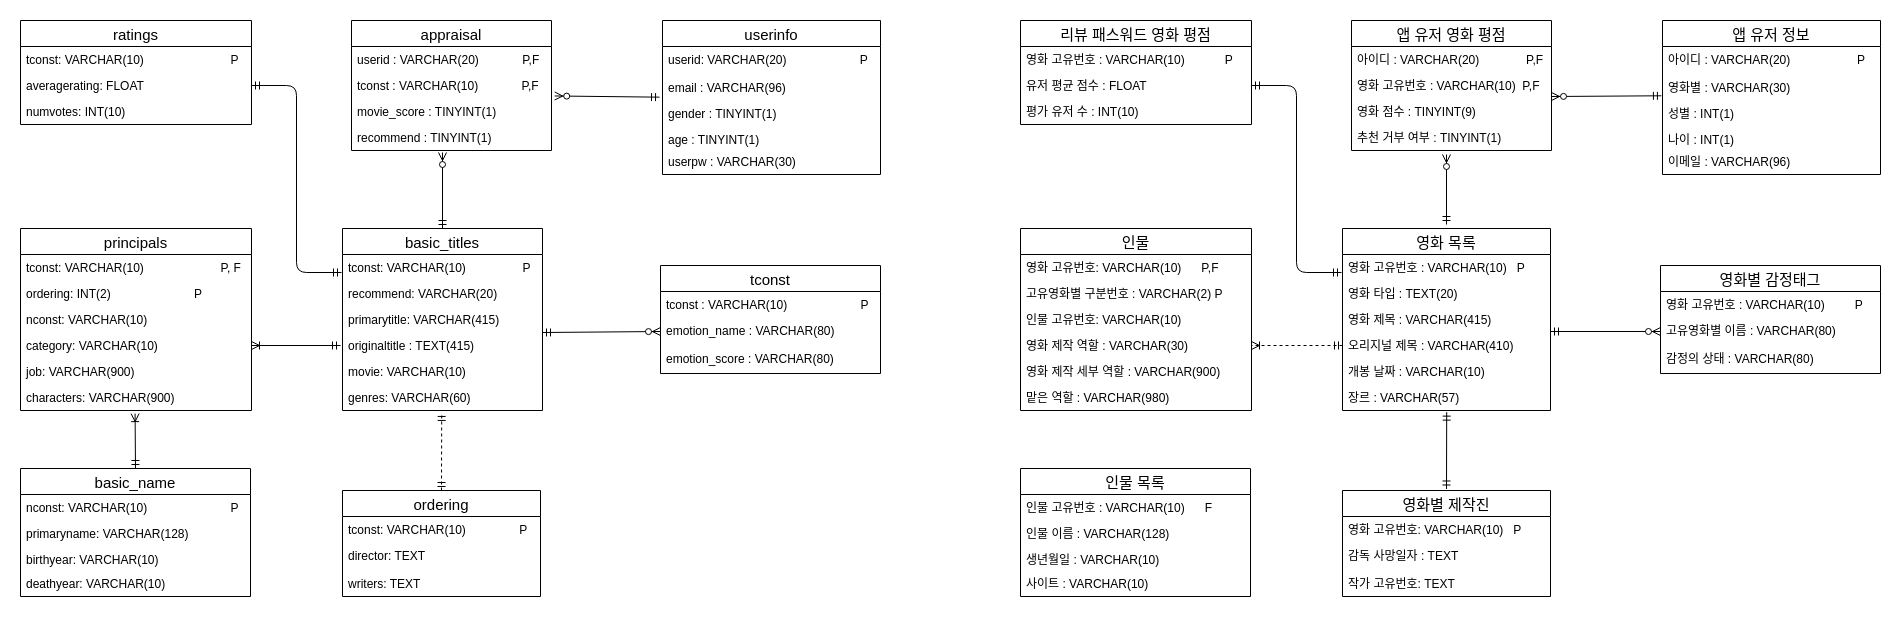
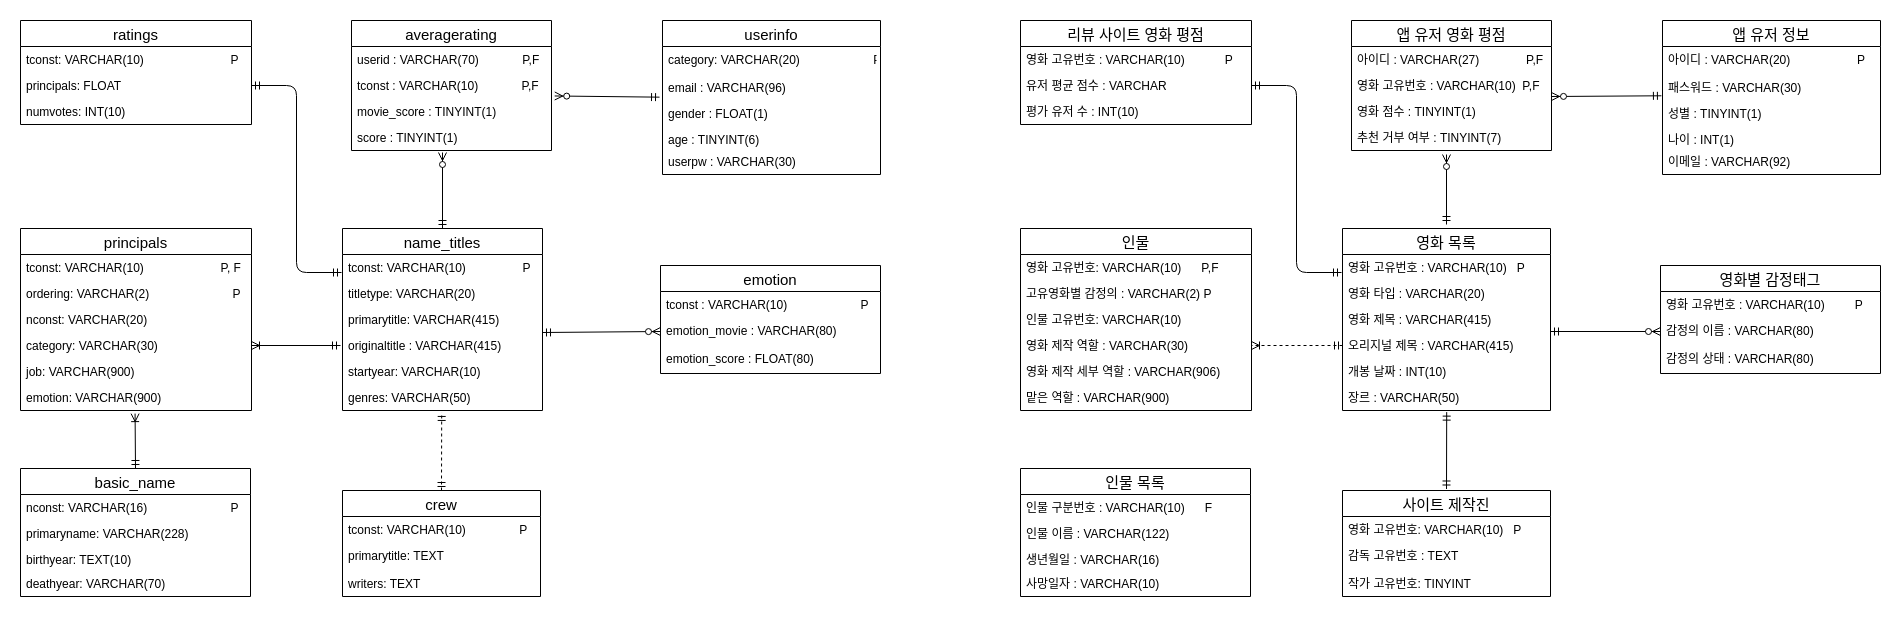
(451, 35) -> (451, 35)
(1136, 35) -> (1136, 35)
(461, 60) -> (461, 60)
(787, 60) -> (796, 60)
(1462, 60) -> (1462, 60)
(89, 86) -> (75, 86)
(1088, 86) -> (1095, 86)
(1728, 88) -> (1734, 88)
(1422, 112) -> (1422, 112)
(727, 114) -> (720, 114)
(1706, 114) -> (1719, 114)
(426, 138) -> (413, 138)
(1436, 138) -> (1436, 138)
(717, 140) -> (717, 140)
(1728, 162) -> (1728, 162)
(442, 243) -> (442, 243)
(770, 280) -> (770, 280)
(144, 294) -> (157, 294)
(419, 294) -> (416, 294)
(1126, 294) -> (1120, 294)
(1408, 294) -> (1418, 294)
(87, 320) -> (87, 320)
(747, 331) -> (749, 331)
(1754, 331) -> (1742, 331)
(95, 346) -> (95, 346)
(421, 346) -> (431, 346)
(1435, 346) -> (1435, 346)
(750, 359) -> (744, 359)
(404, 372) -> (419, 372)
(1125, 372) -> (1125, 372)
(1418, 372) -> (1404, 372)
(105, 398) -> (93, 398)
(409, 398) -> (409, 398)
(1098, 398) -> (1098, 398)
(1404, 398) -> (1404, 398)
(441, 505) -> (441, 505)
(1446, 505) -> (1446, 505)
(155, 508) -> (155, 508)
(1125, 508) -> (1125, 508)
(105, 534) -> (105, 534)
(1098, 534) -> (1098, 534)
(390, 556) -> (401, 556)
(1405, 556) -> (1405, 556)
(95, 560) -> (85, 560)
(1092, 560) -> (1092, 560)
(97, 584) -> (97, 584)
(1086, 584) -> (1092, 584)
(1403, 584) -> (1413, 584)
